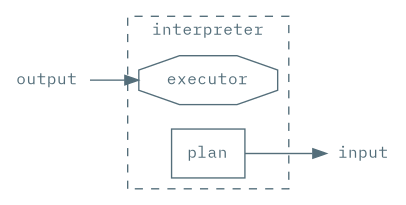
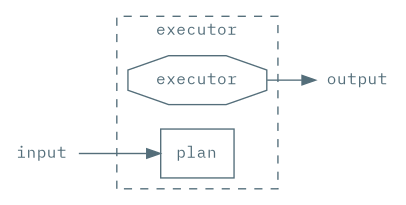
(208, 31) -> (197, 31)
(107, 80) -> (286, 80)
(279, 153) -> (108, 153)
